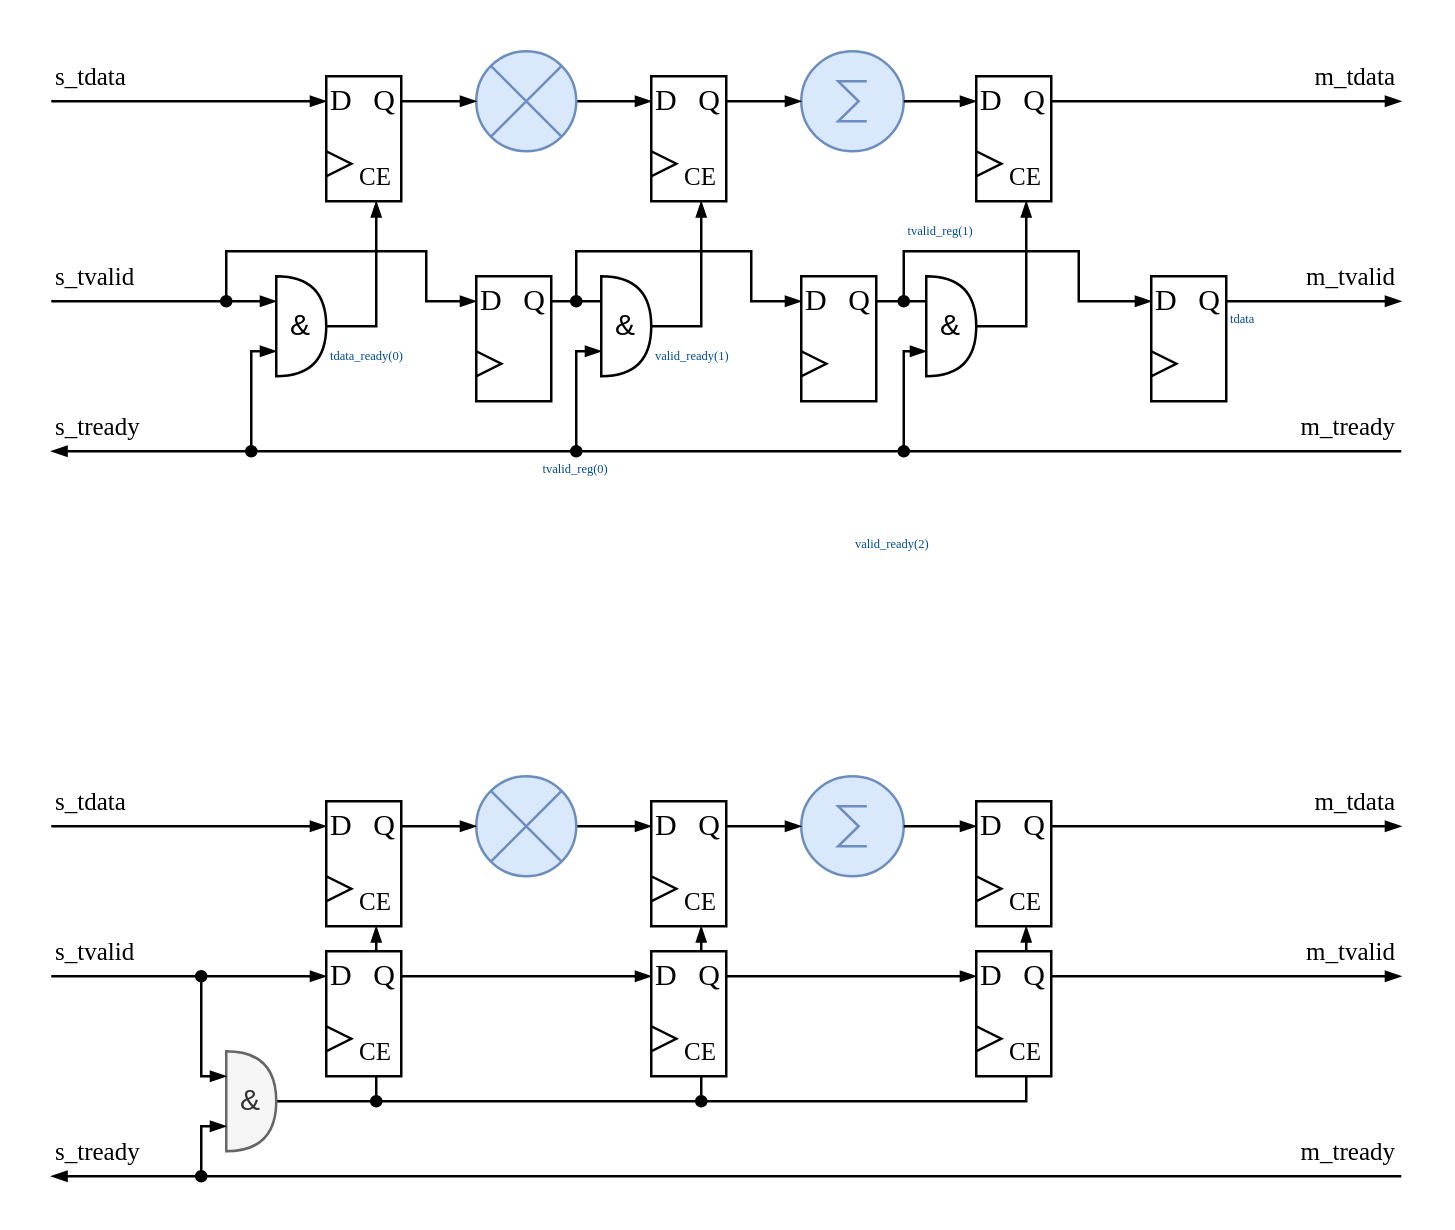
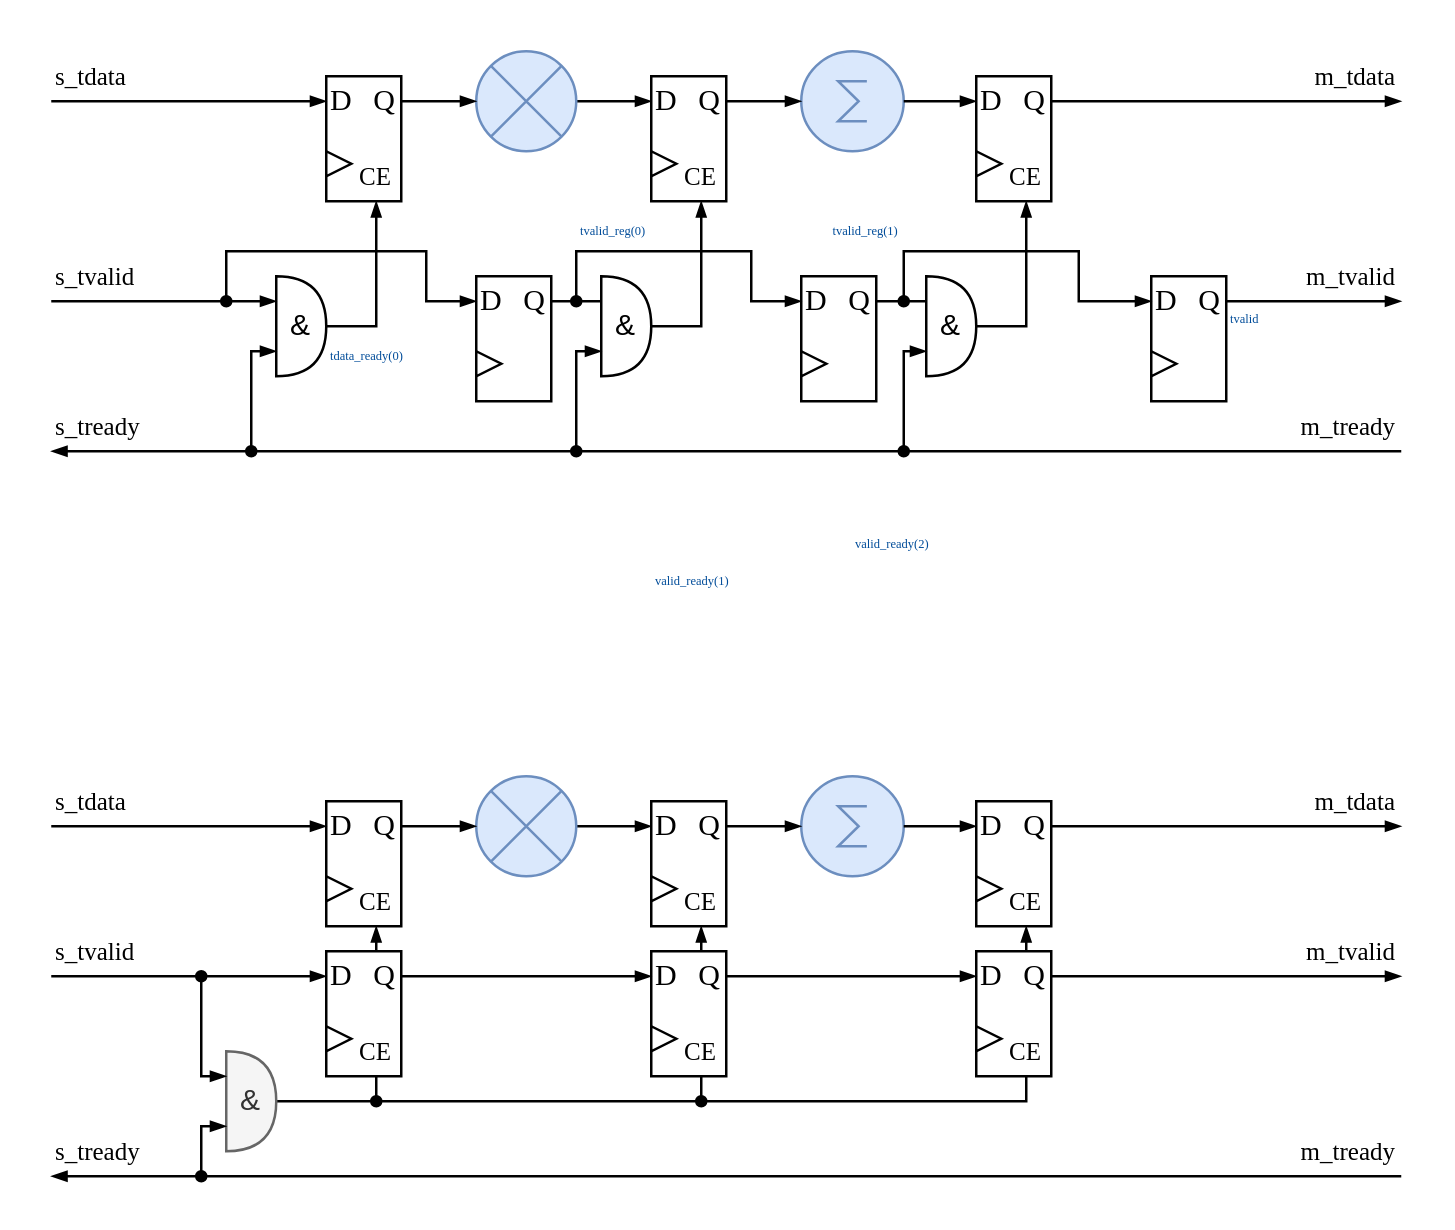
(966, 226) -> (891, 226)
(1273, 314) -> (1274, 314)
(714, 351) -> (714, 576)
(601, 464) -> (639, 226)
